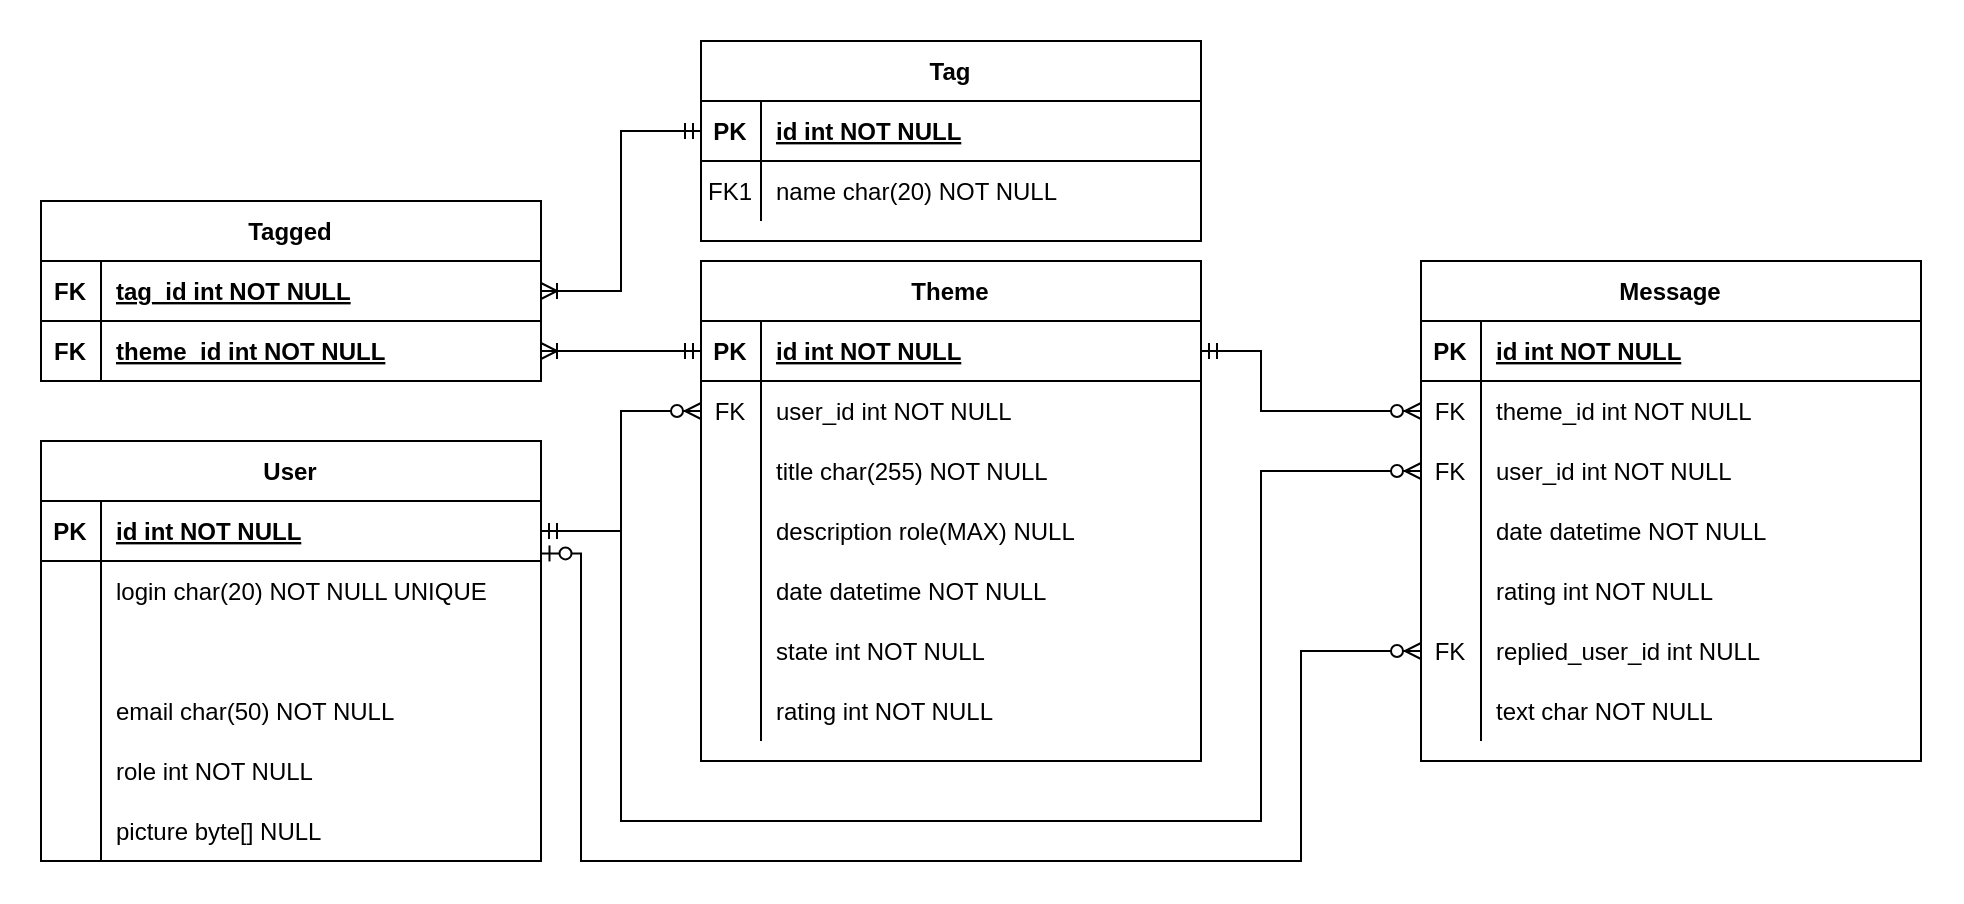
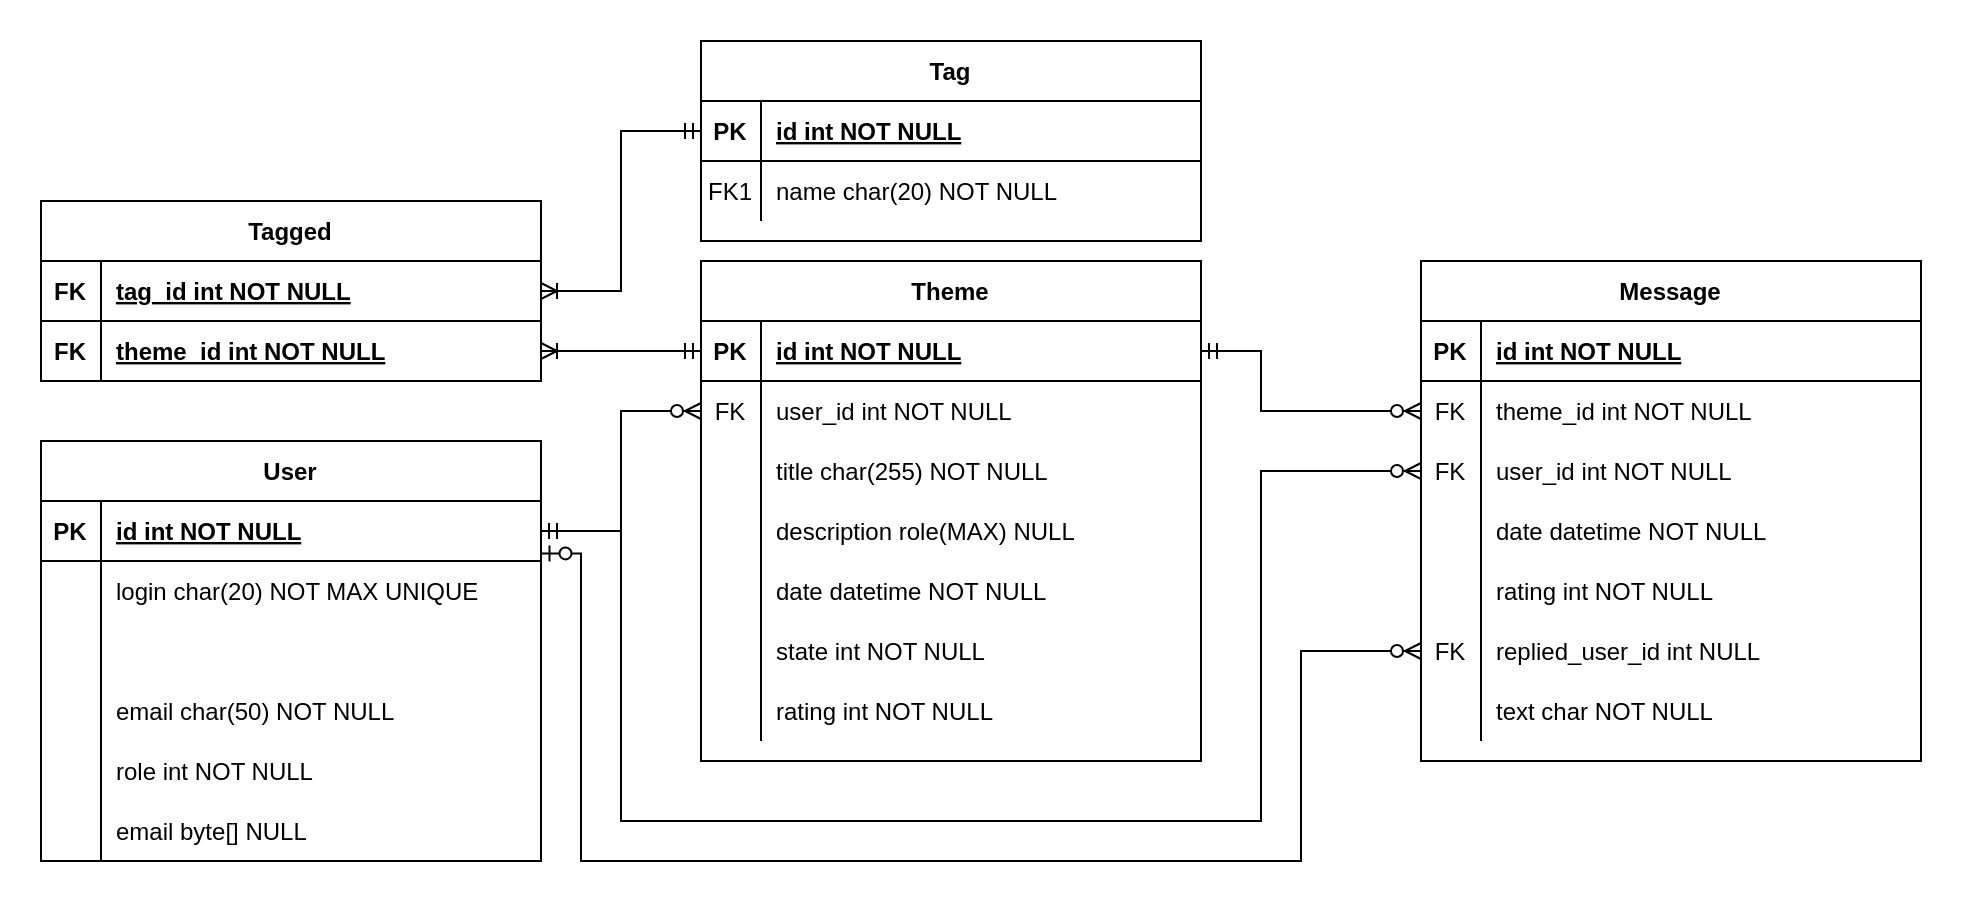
(302, 592) -> (295, 592)
(234, 832) -> (218, 832)
